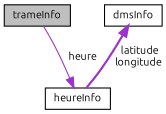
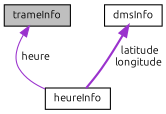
(58, 52) -> (19, 68)
